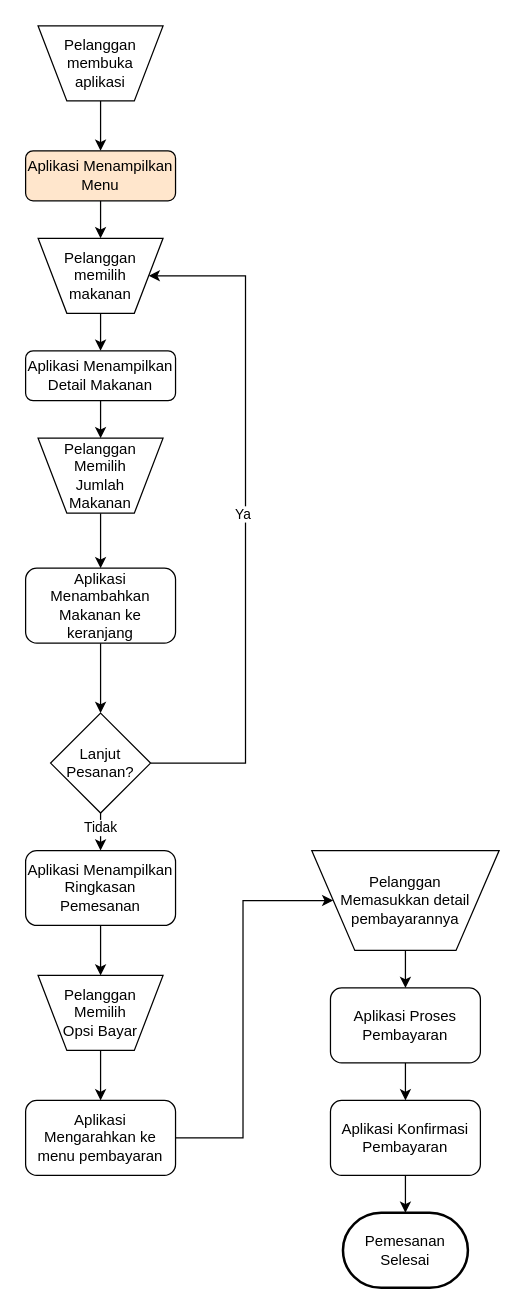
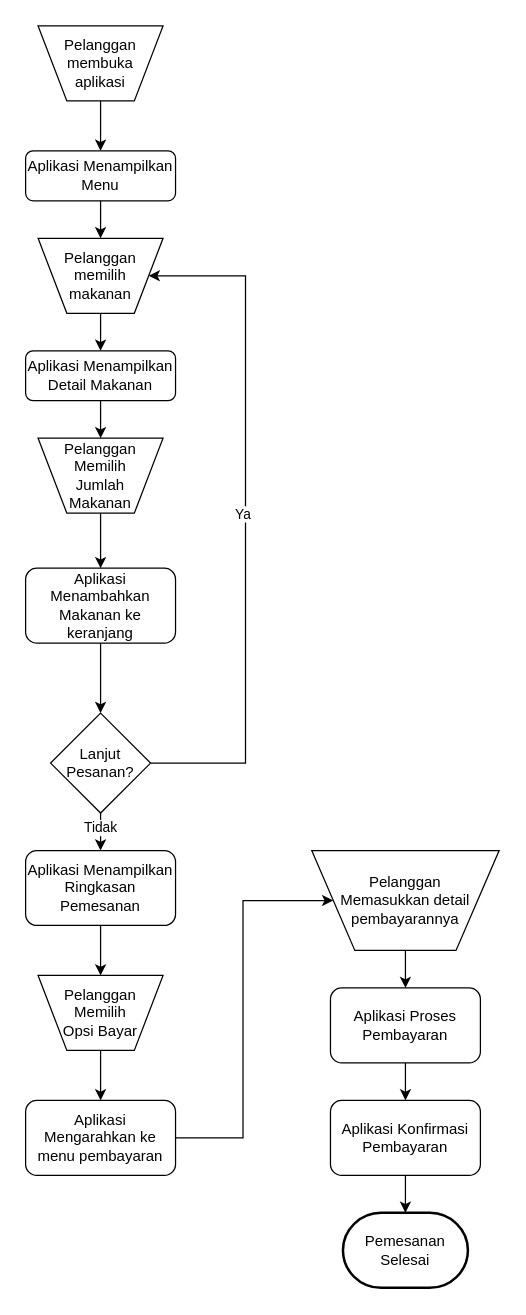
(101, 176) -> (101, 176)
